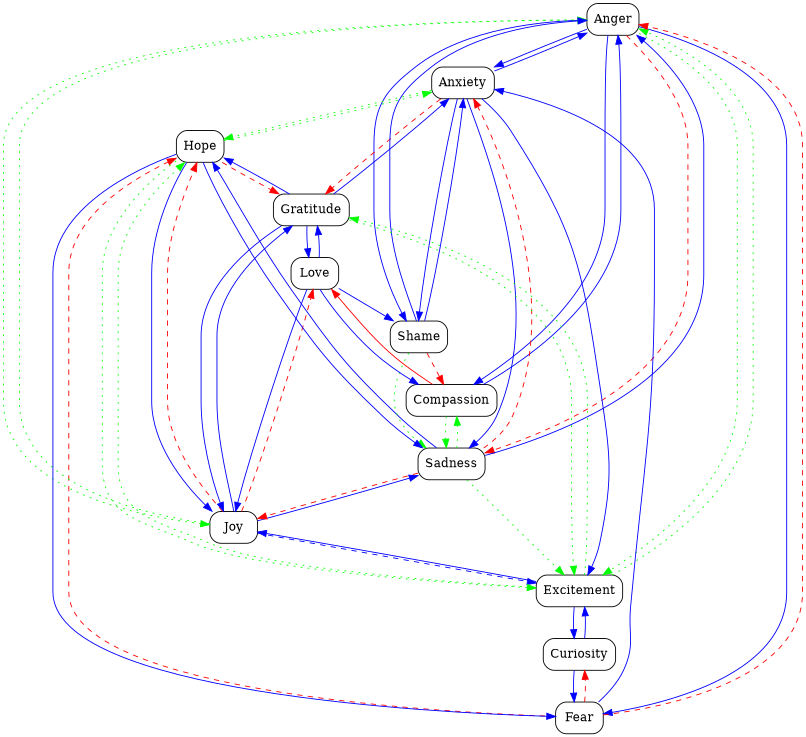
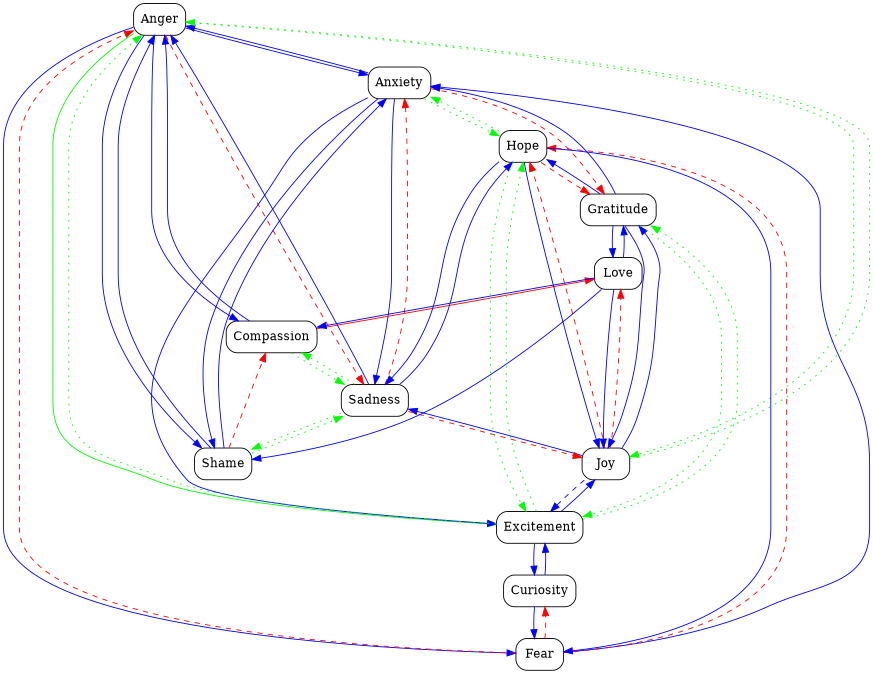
(737, 305) -> (64, 438)
(512, 524) -> (301, 429)
